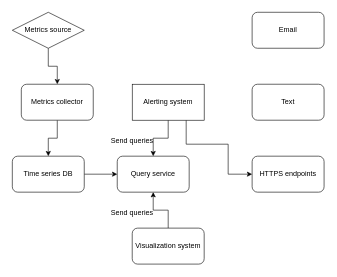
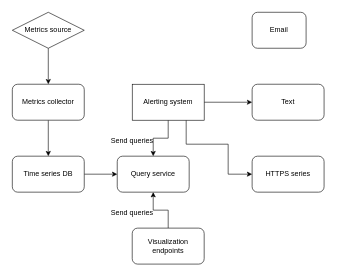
(288, 30) -> (279, 30)
(57, 102) -> (48, 102)
none -> (246, 102)
(288, 174) -> (288, 174)
(168, 246) -> (168, 246)
